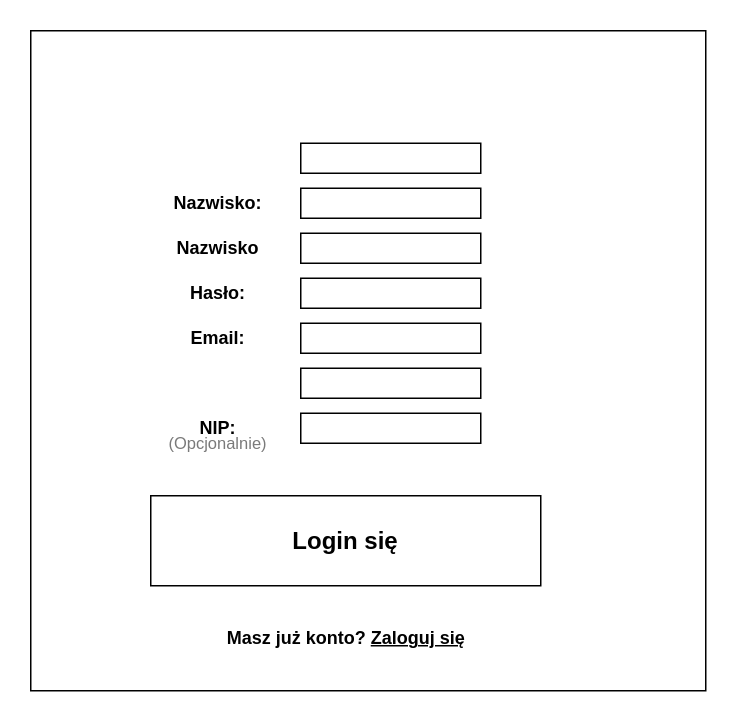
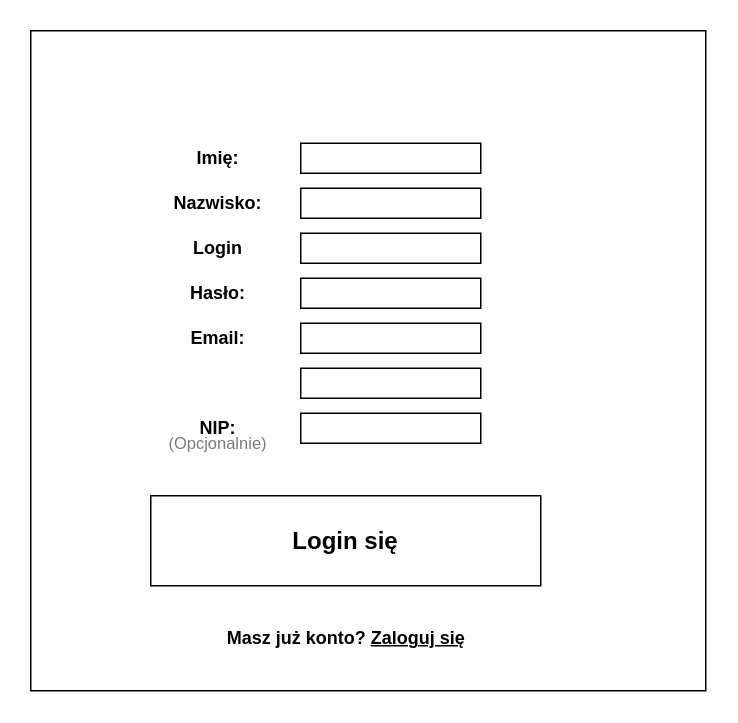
none -> (218, 158)
(218, 248) -> (218, 248)
